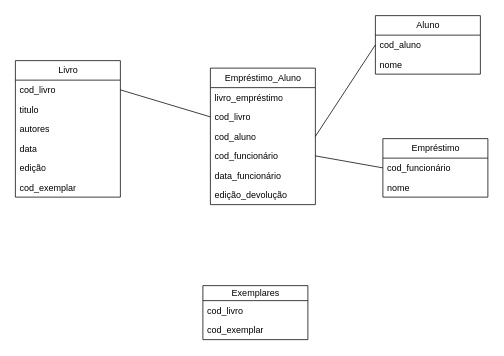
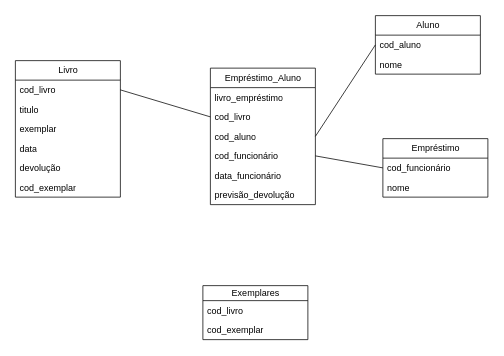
(38, 130) -> (39, 130)
(34, 169) -> (41, 169)
(253, 196) -> (258, 196)
